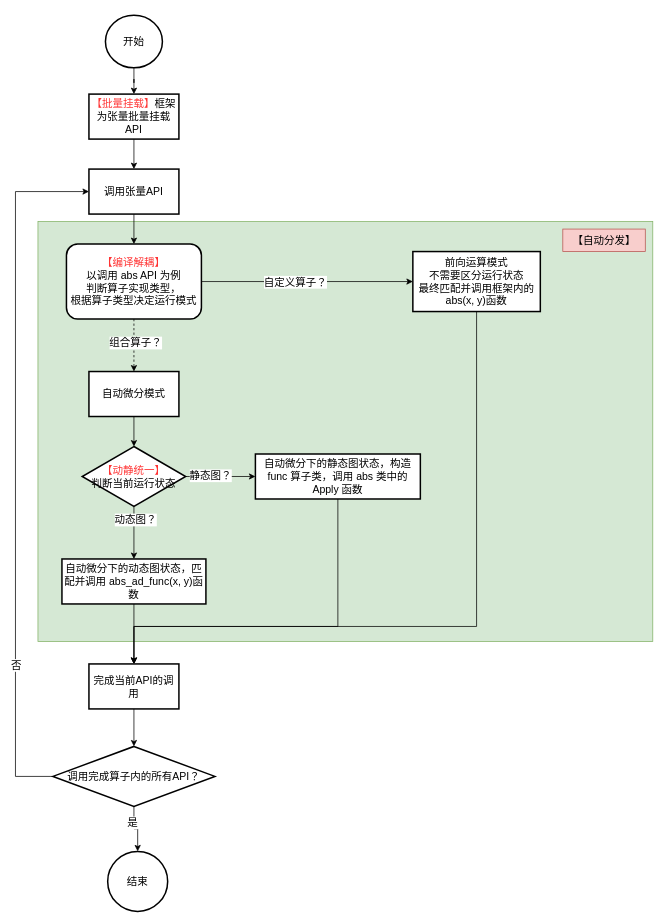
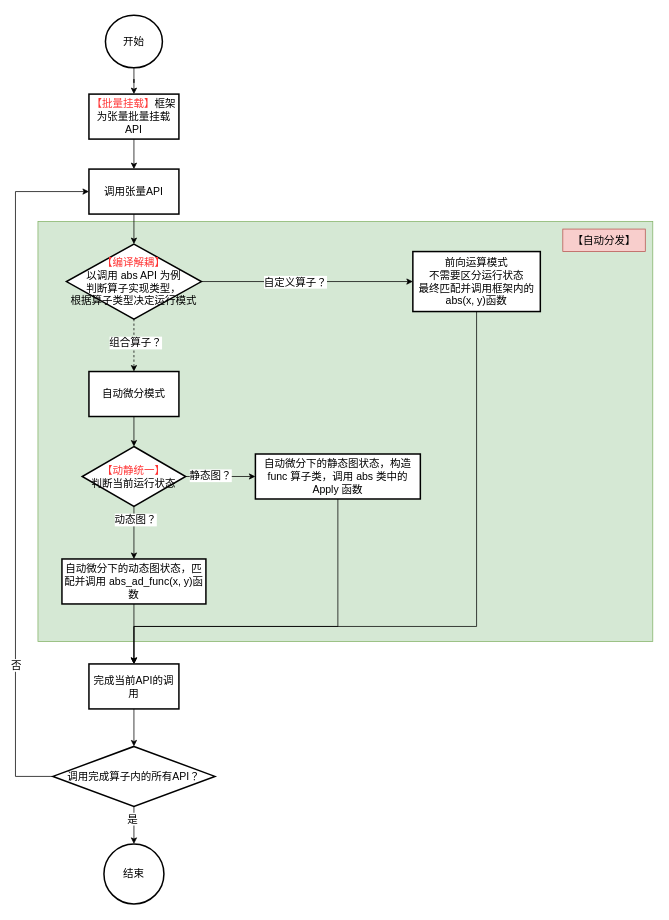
(134, 282) -> (134, 282)
(138, 882) -> (134, 874)
